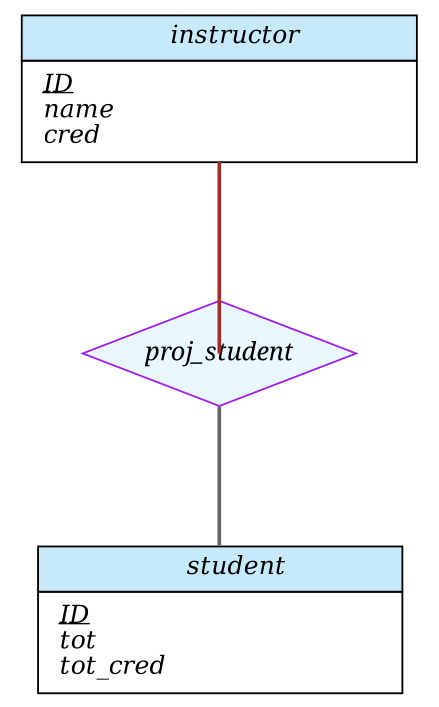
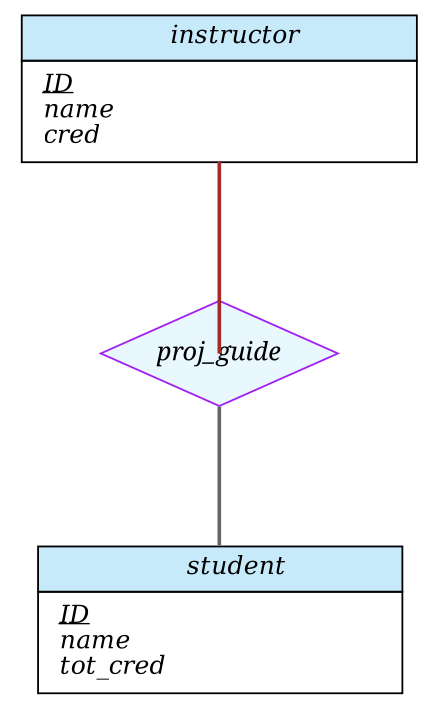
(219, 353) -> (219, 353)
(79, 641) -> (96, 641)
